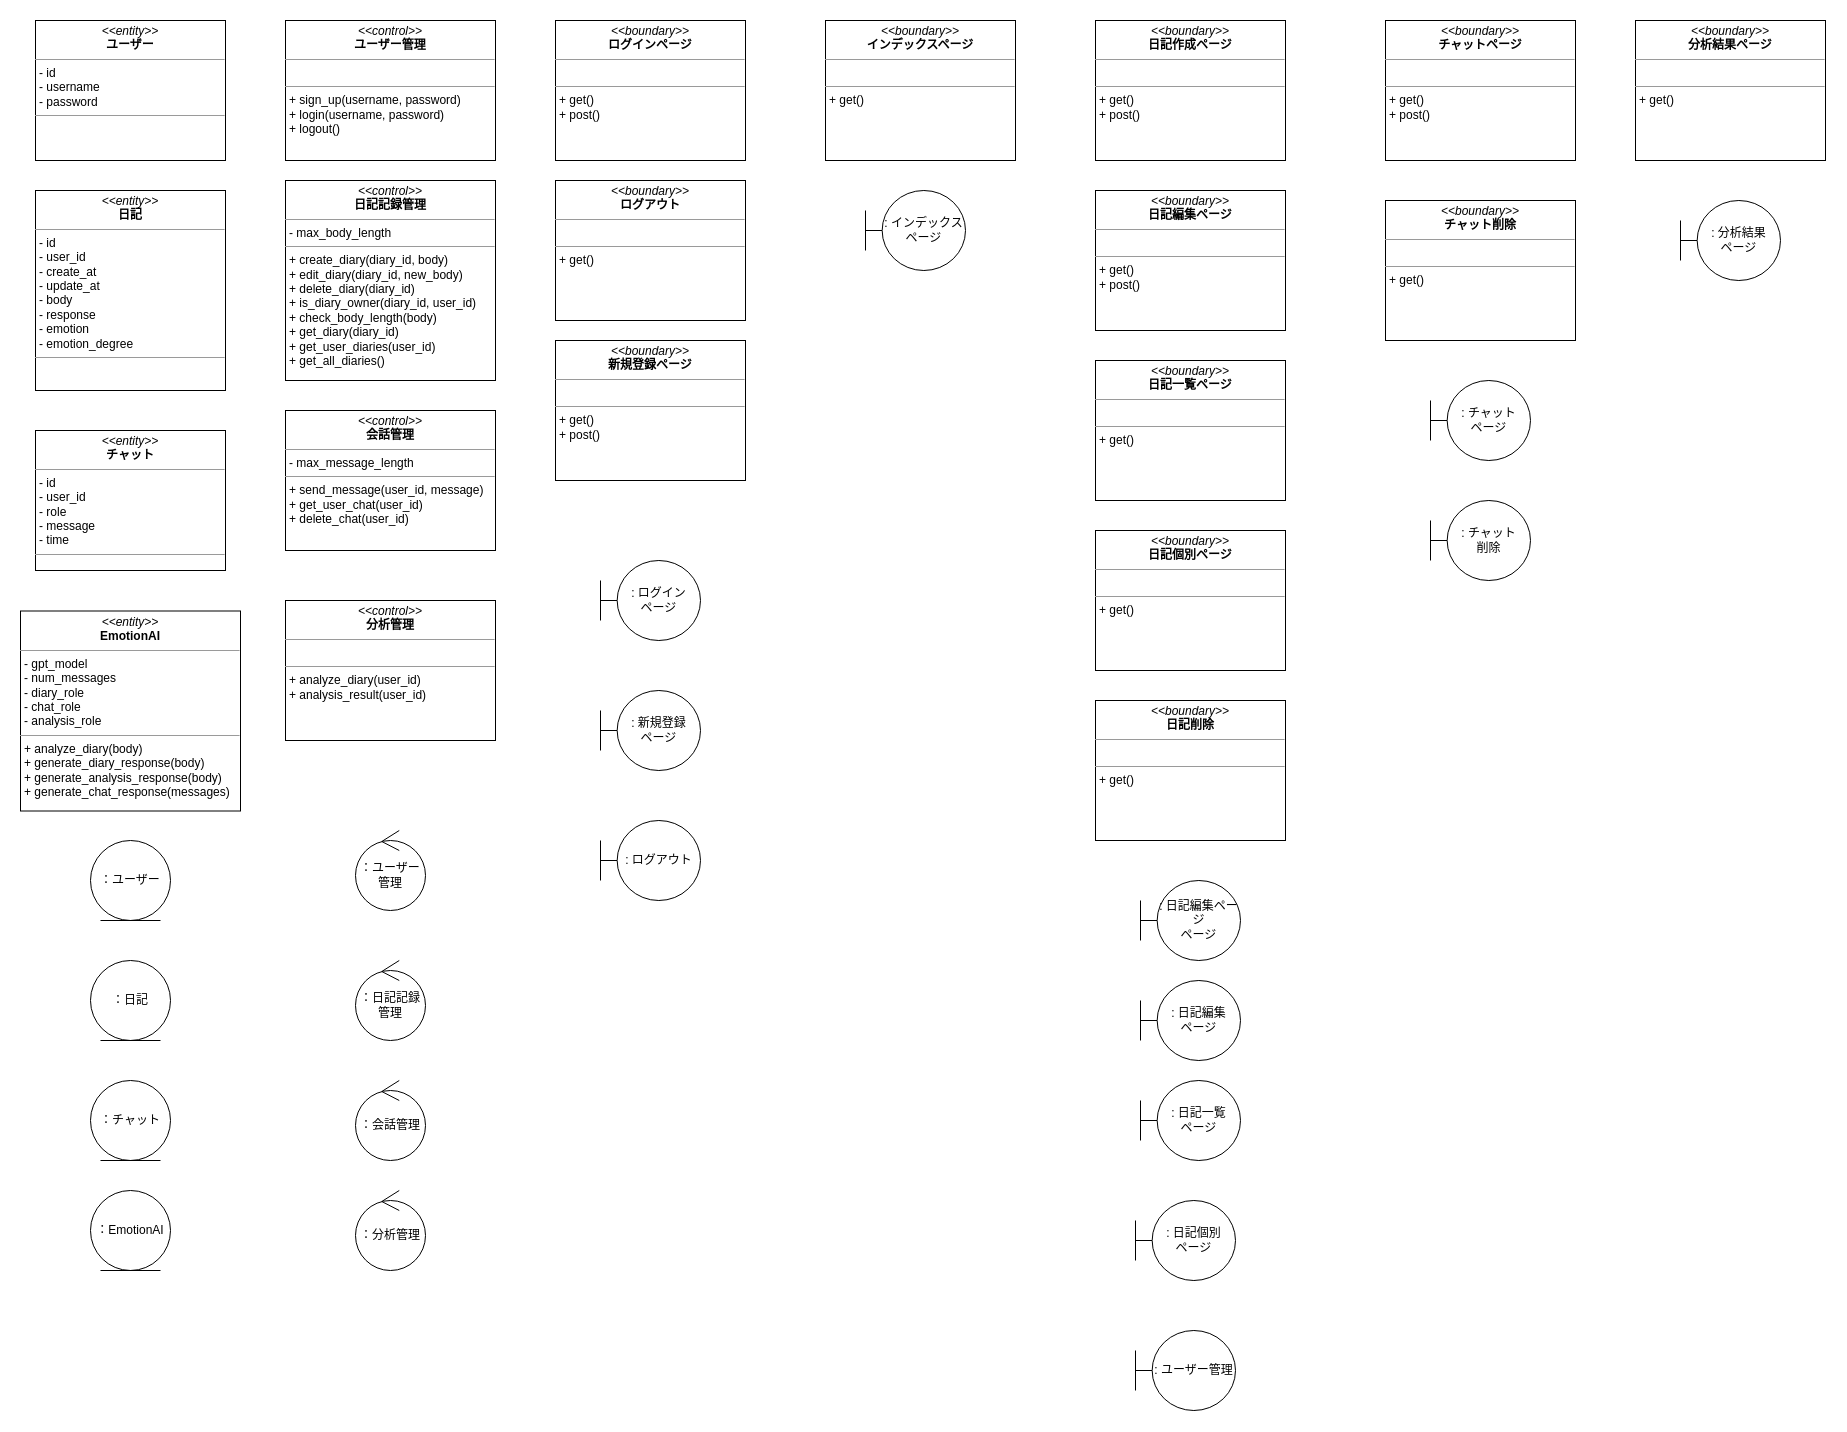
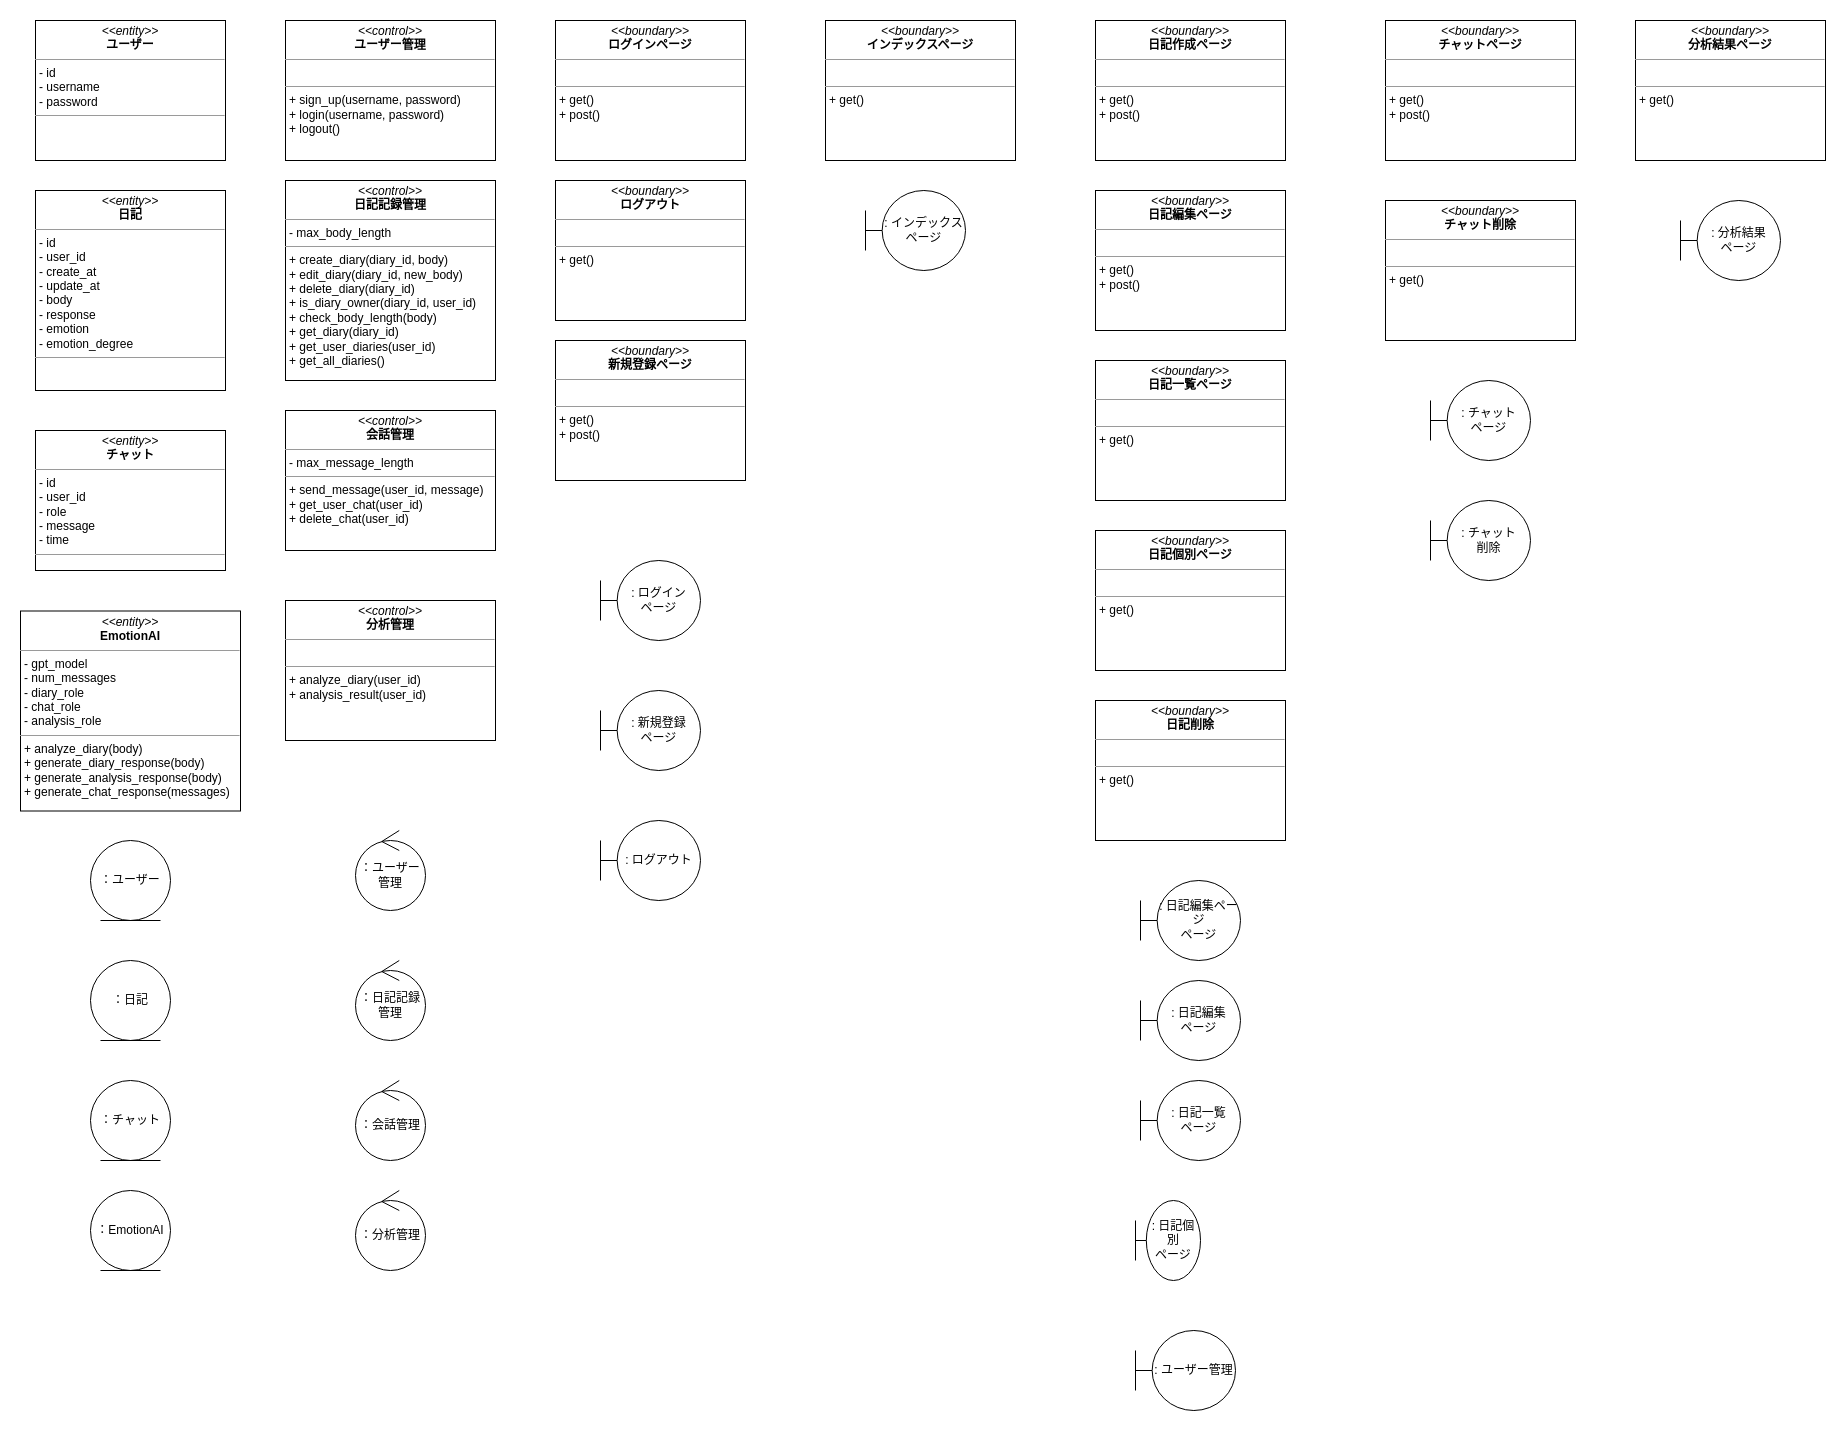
(1186, 1241) -> (1168, 1241)
